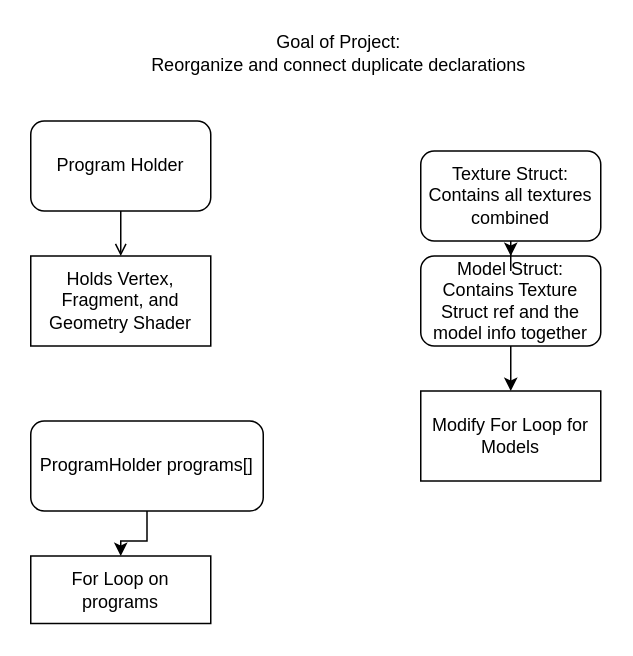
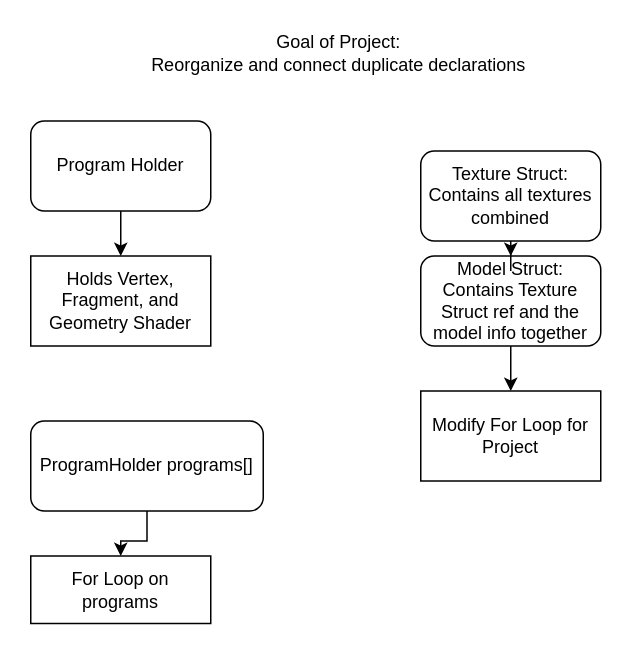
(121, 246) -> (121, 244)
(511, 436) -> (511, 436)
